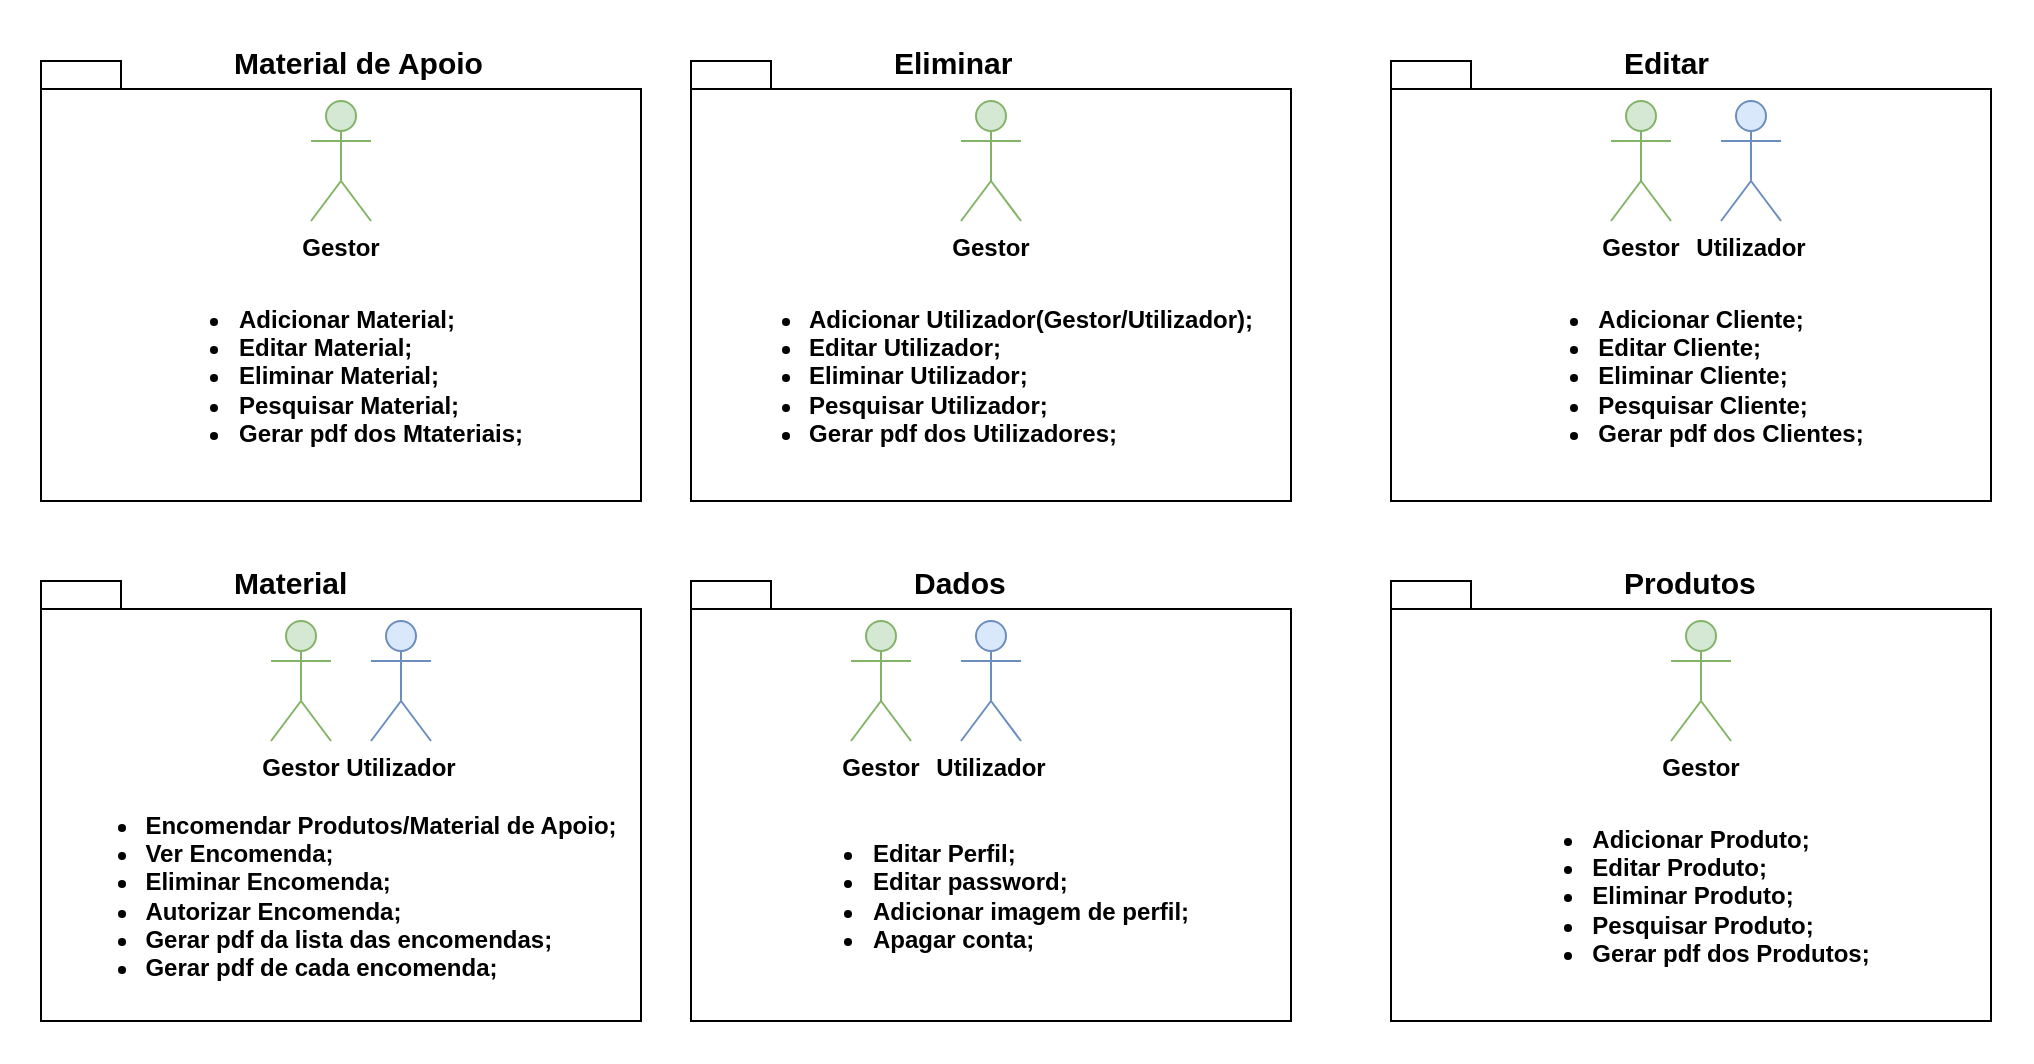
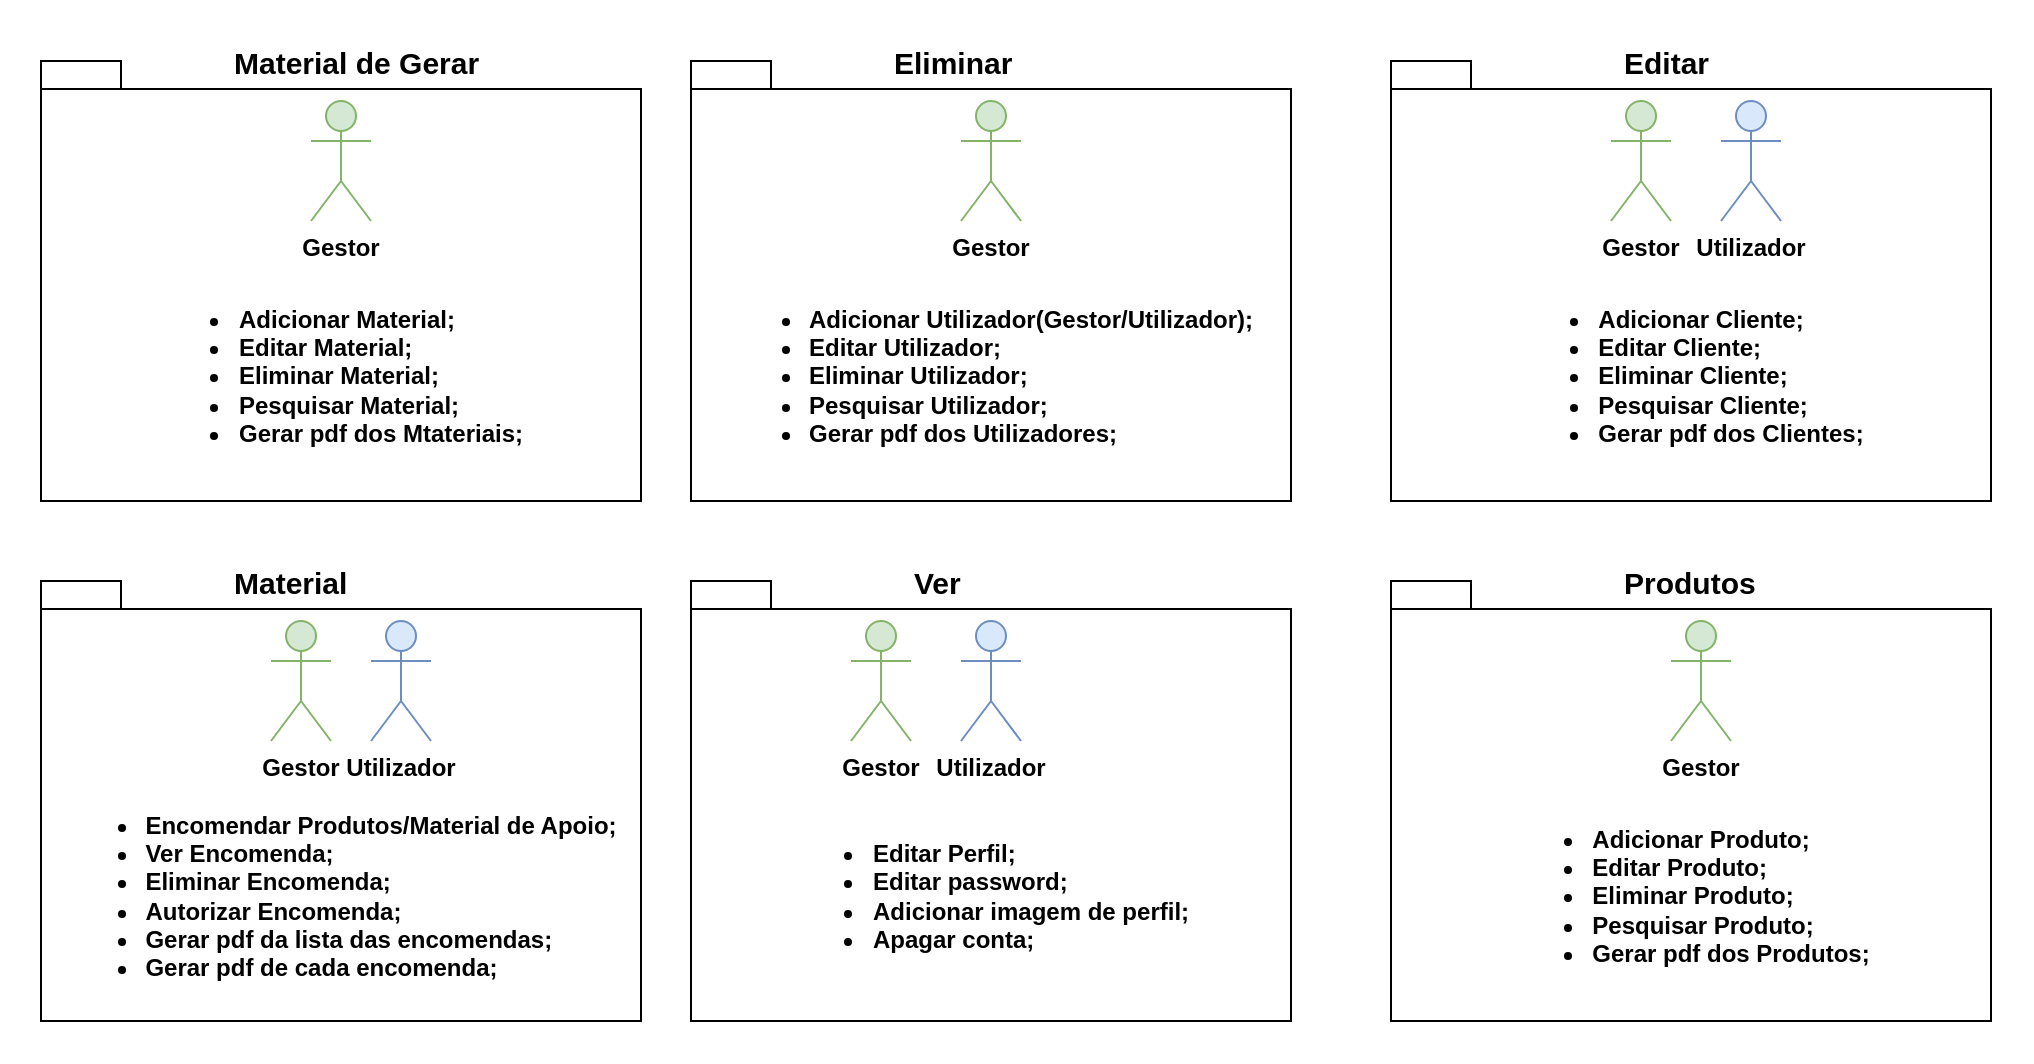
(358, 65) -> (362, 65)
(957, 585) -> (940, 585)
